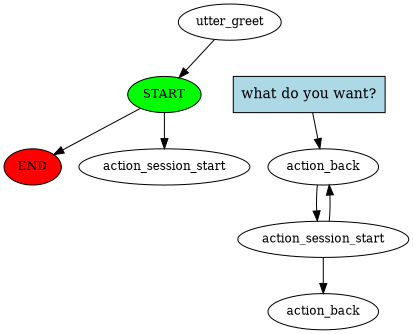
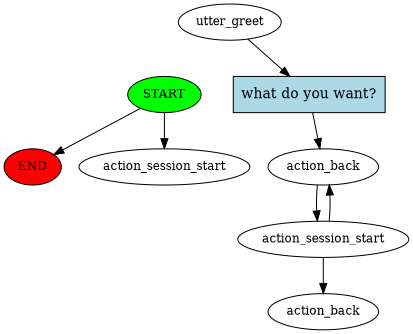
(200, 55) -> (265, 54)
